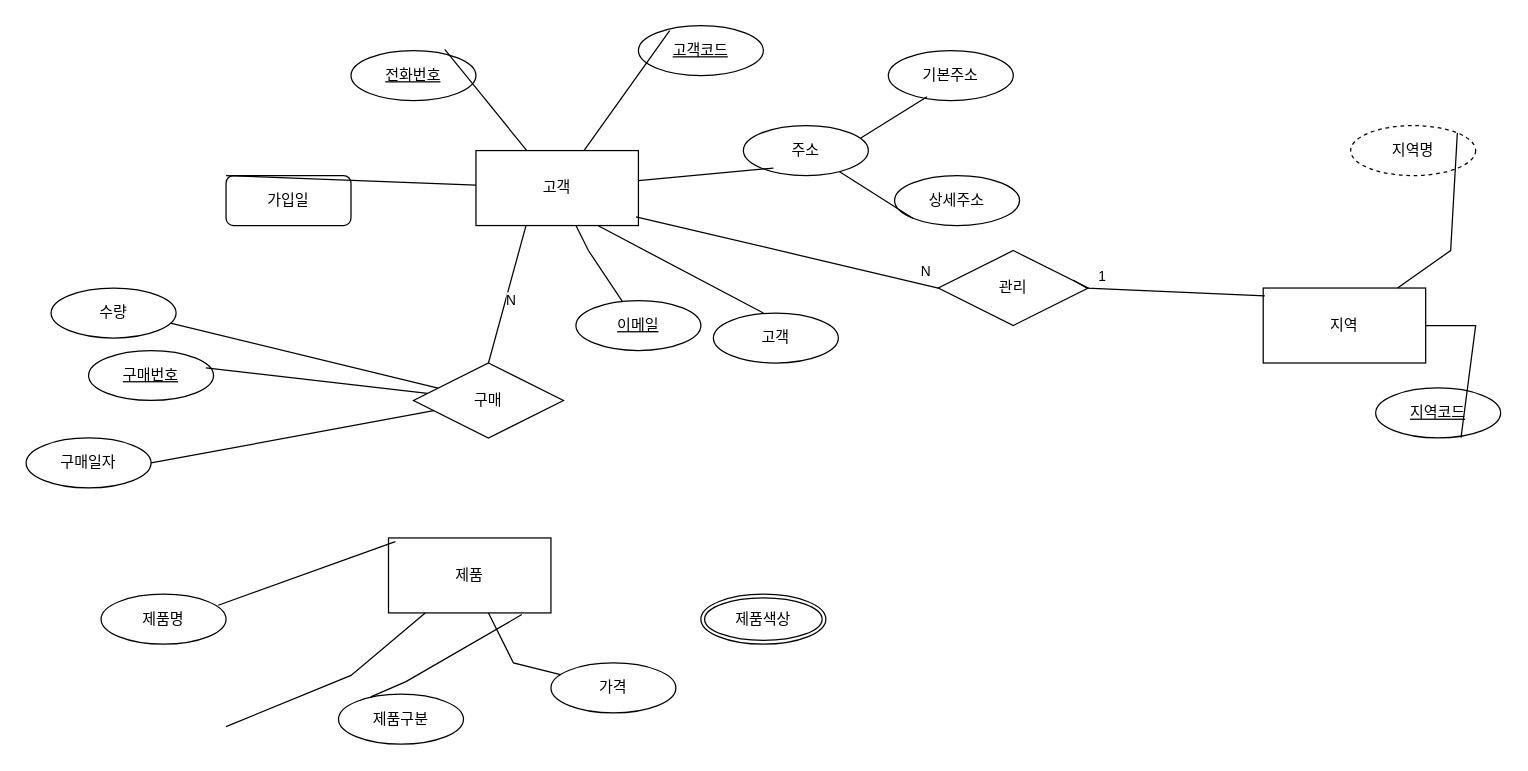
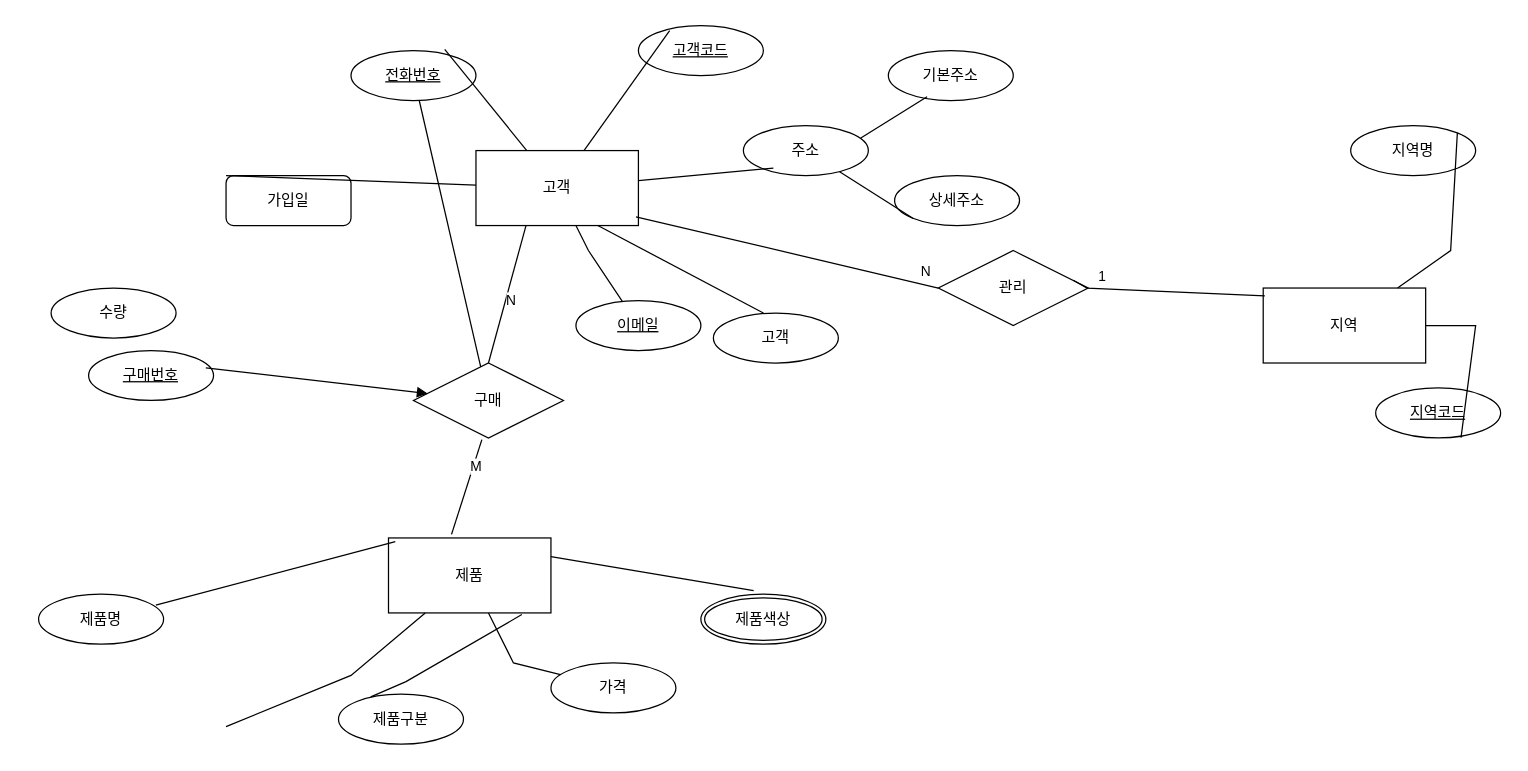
(1413, 151) -> (1413, 151)
(304, 356) -> (450, 234)
(420, 393) -> (416, 392)
(292, 437) -> none
(88, 463) -> none
none -> (467, 487)
none -> (652, 574)
(163, 619) -> (101, 619)
